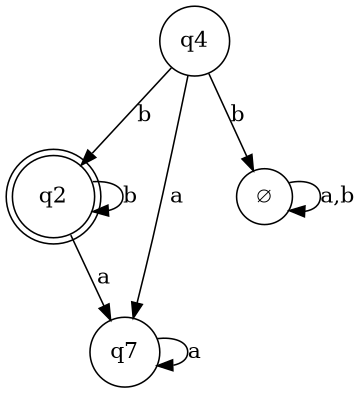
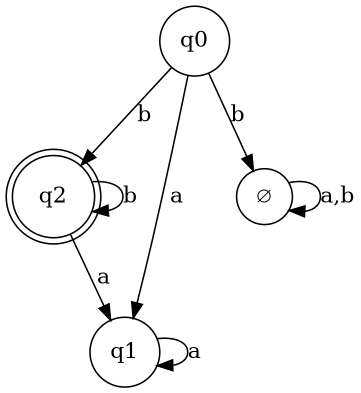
(195, 41) -> (195, 41)
(125, 352) -> (125, 352)
